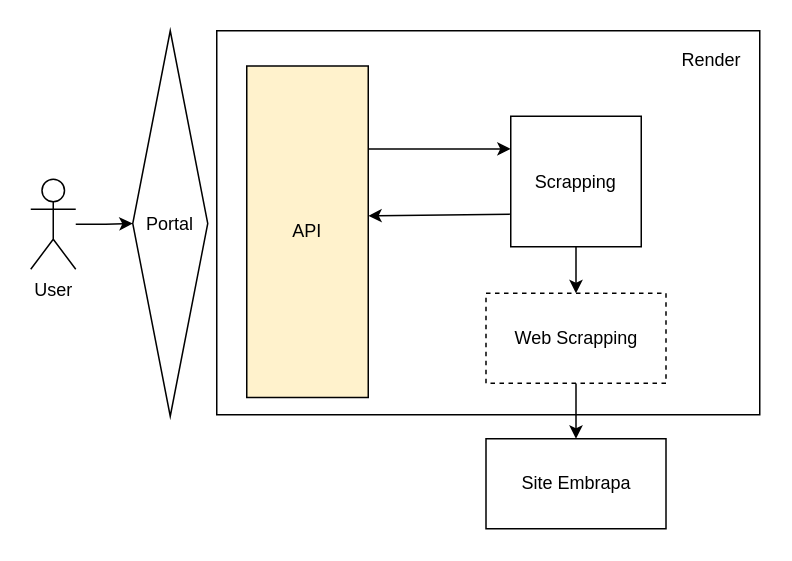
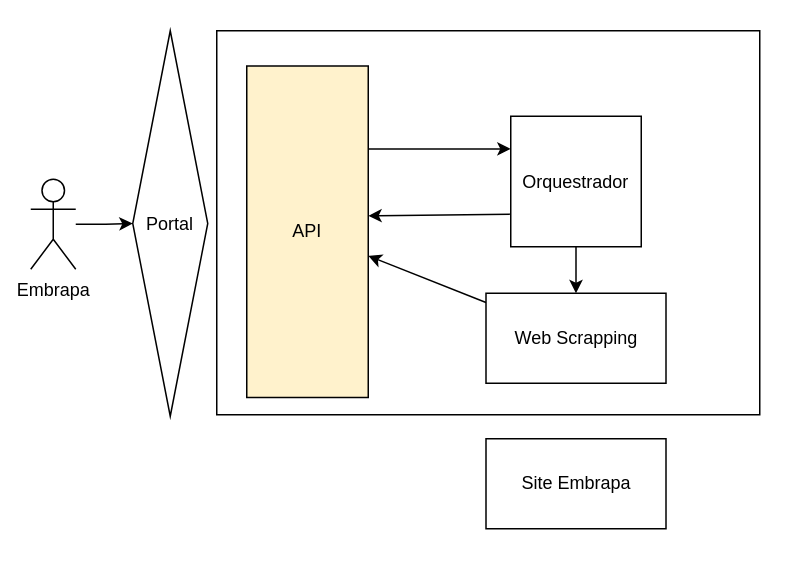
(711, 61) -> none
(576, 182) -> (576, 182)
(54, 291) -> (54, 291)
(576, 338) -> (576, 338)
(576, 406) -> (432, 281)
